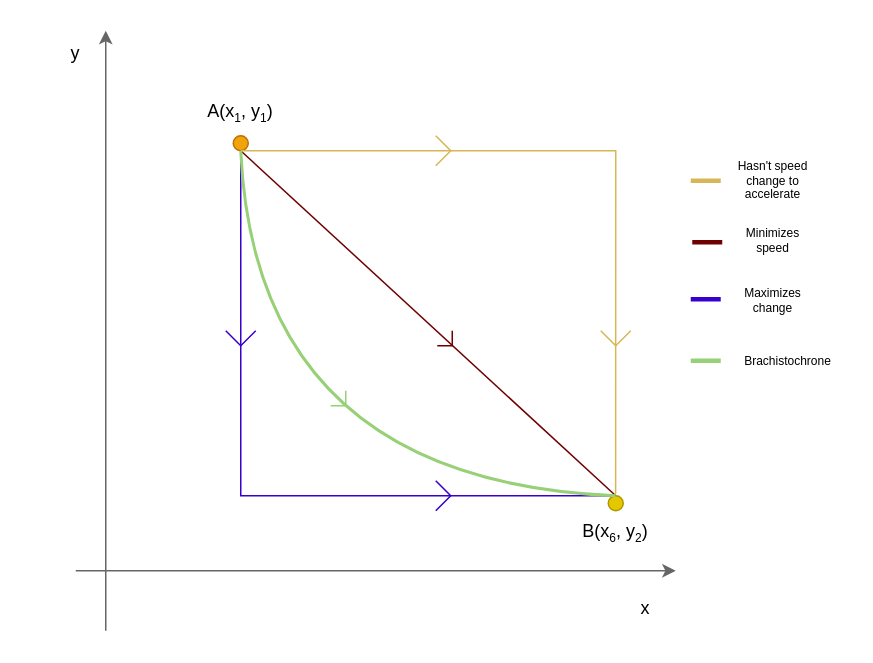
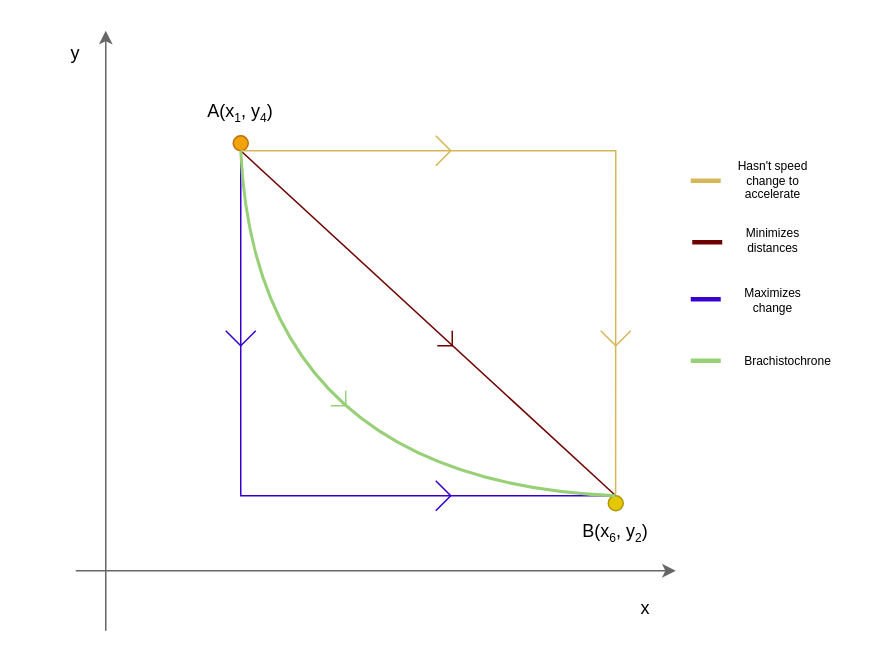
(241, 113) -> (241, 113)
(773, 241) -> (773, 241)
